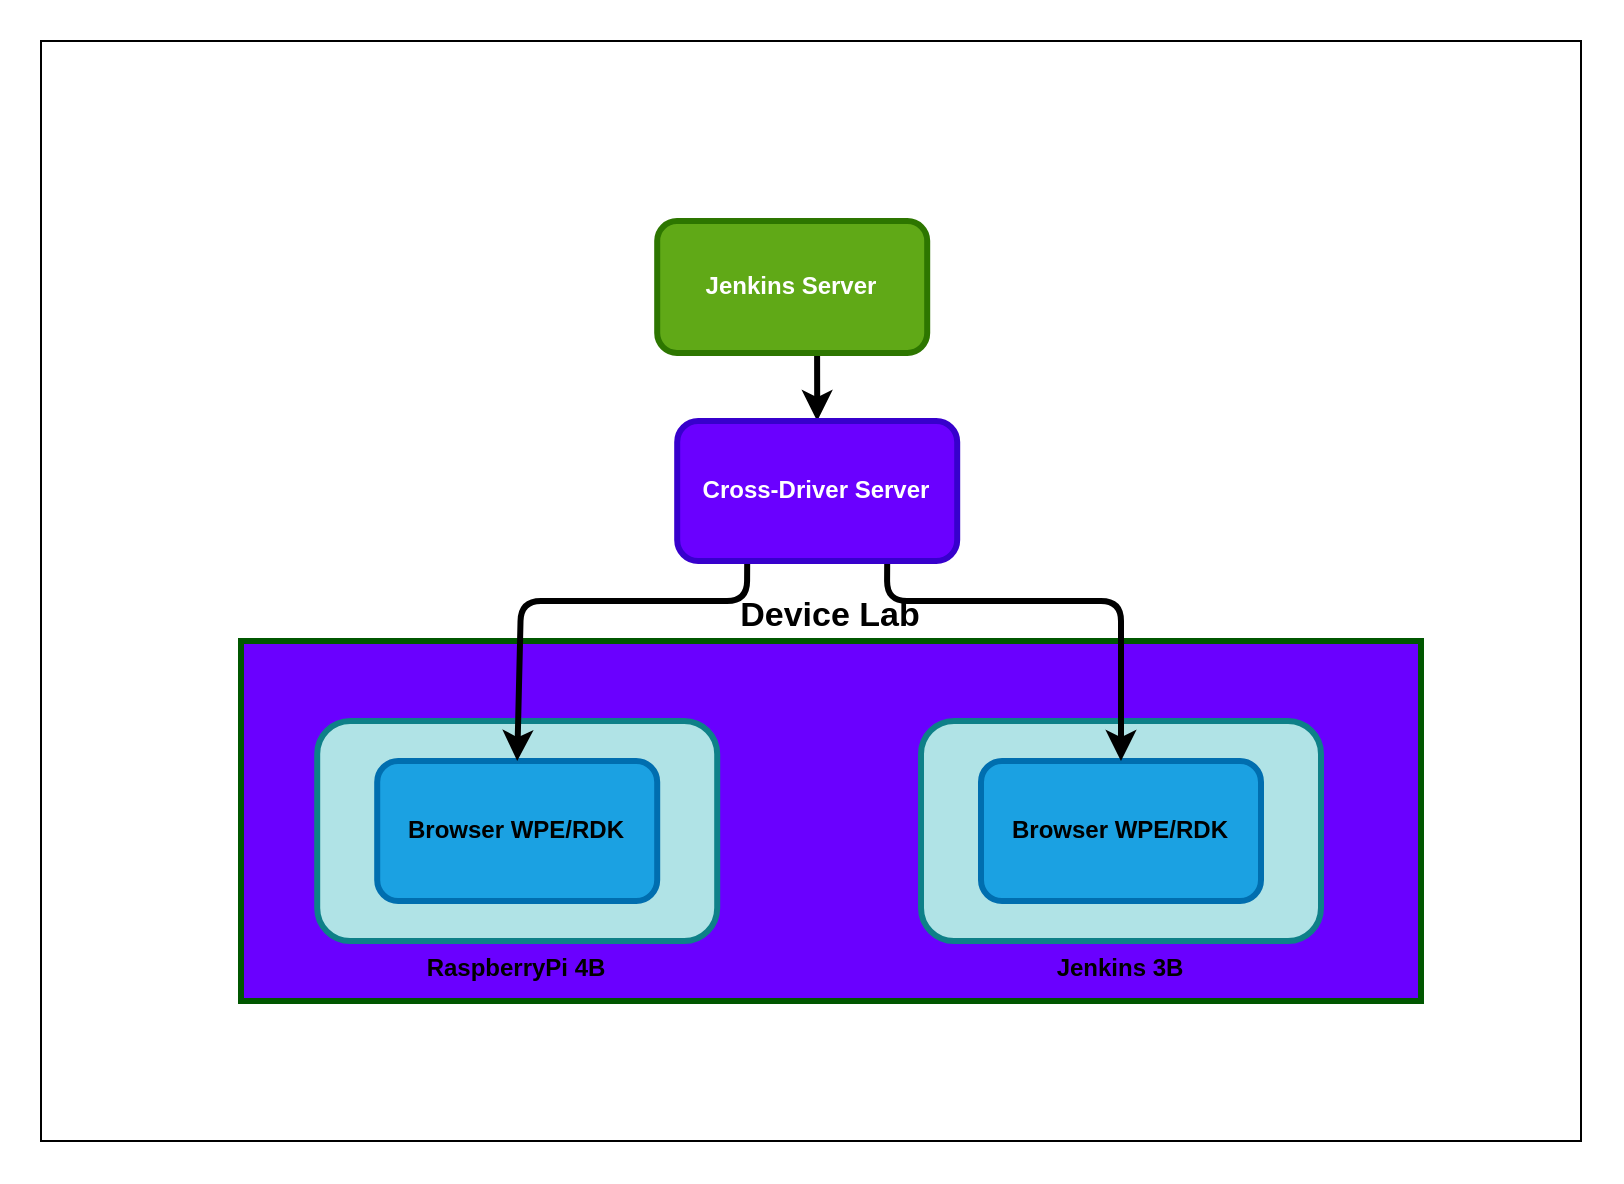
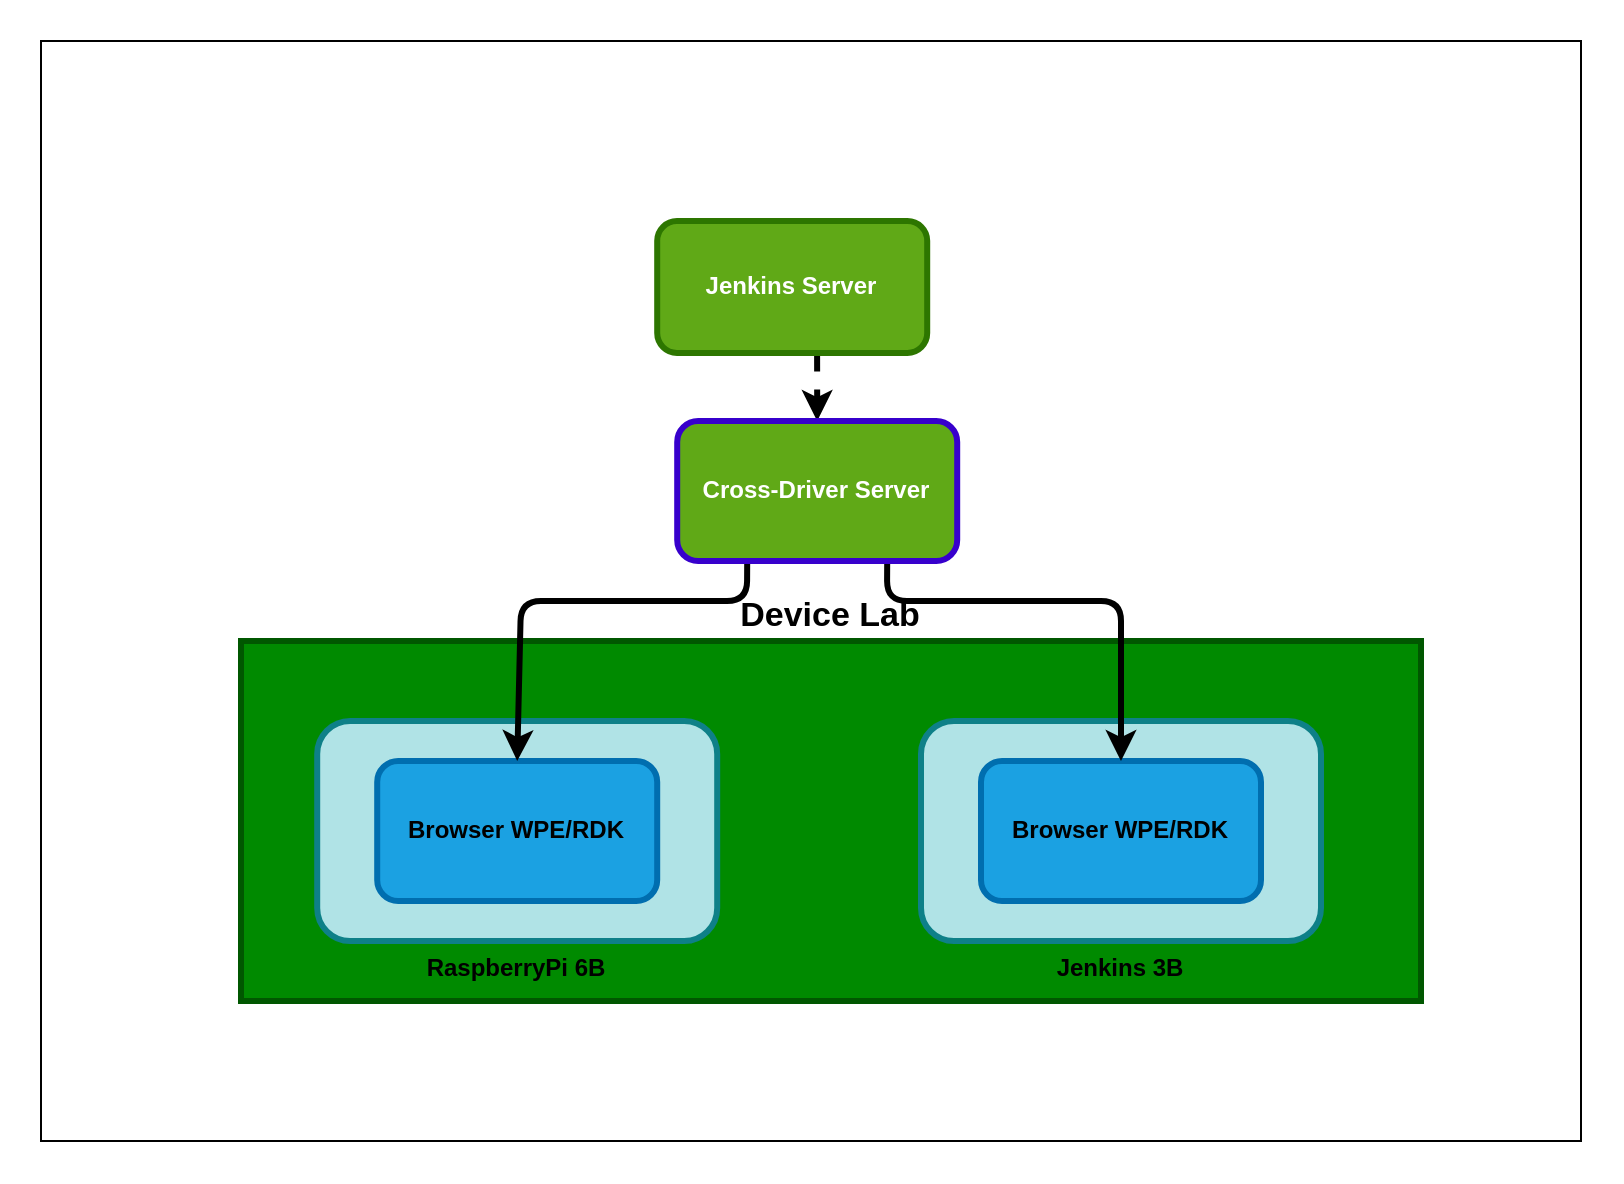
(817, 380) -> (817, 380)
(817, 491) -> (817, 491)
(831, 821) -> (831, 821)
(517, 969) -> (517, 969)
